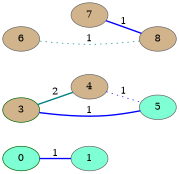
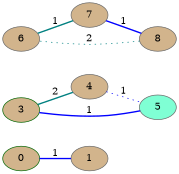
none -> (55, 27)
(90, 39) -> (90, 39)
(21, 159) -> (21, 159)
(90, 159) -> (90, 159)
